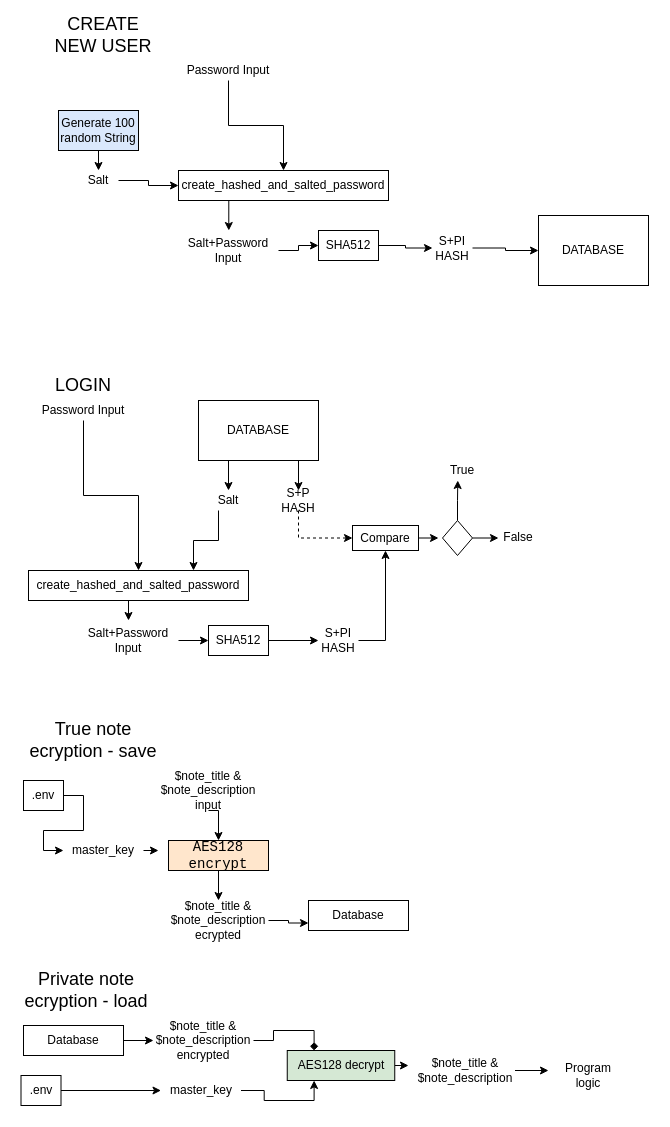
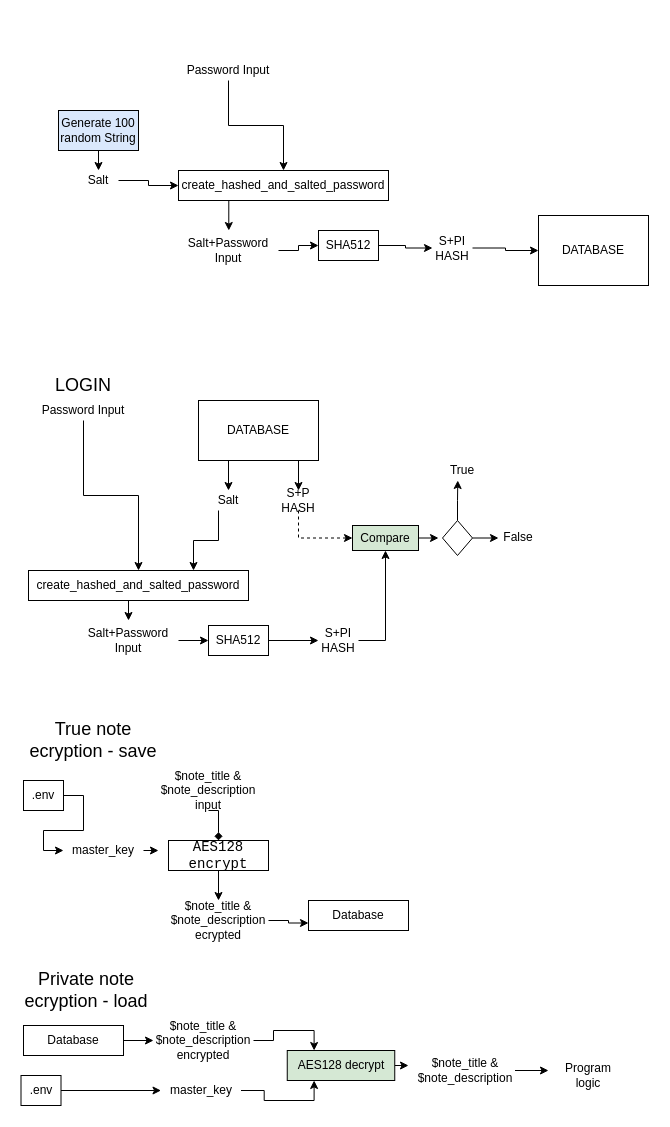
(104, 36) -> none
(386, 538) -> (386, 538)
(219, 832) -> (219, 832)
(219, 856) -> (219, 856)
(314, 1041) -> (314, 1042)
